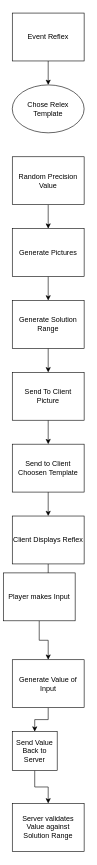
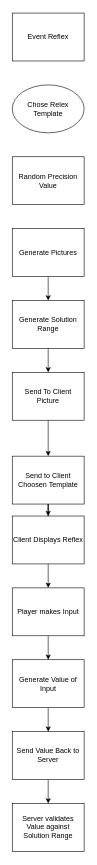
(48, 79) -> none
(48, 223) -> none
(48, 468) -> (48, 480)
(39, 597) -> (48, 612)
(35, 752) -> (48, 756)
